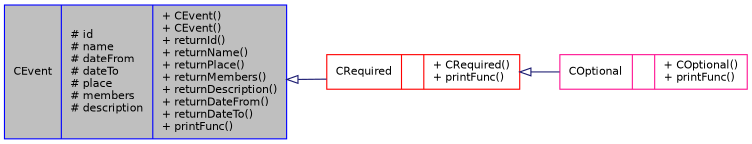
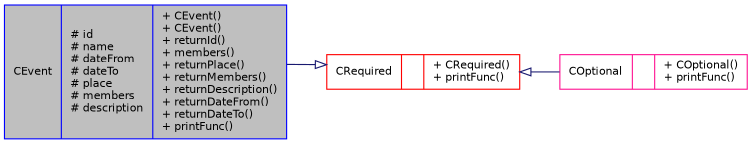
(205, 53) -> (199, 53)
(312, 79) -> (301, 64)
